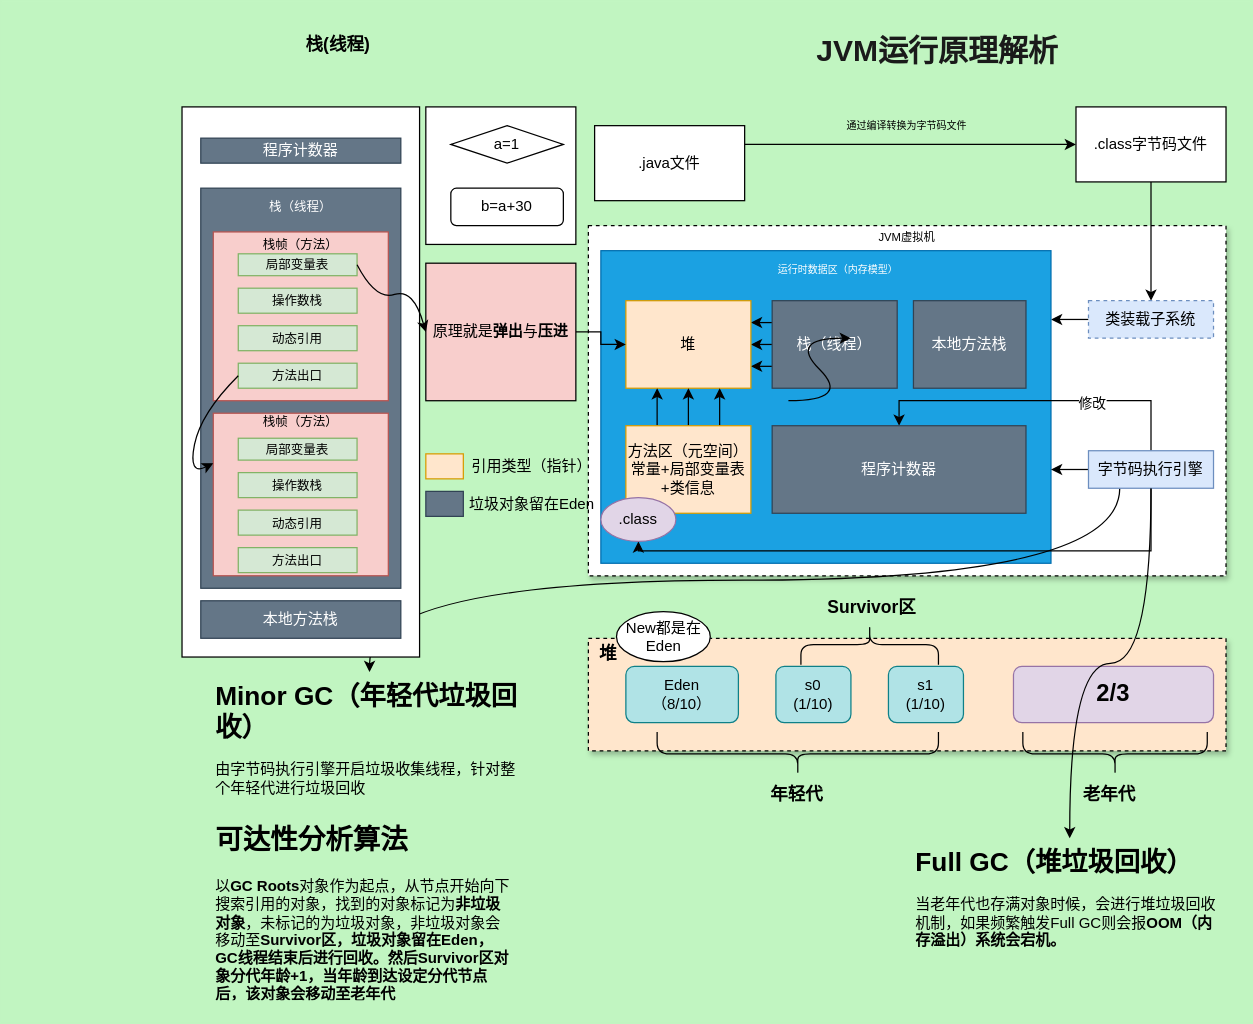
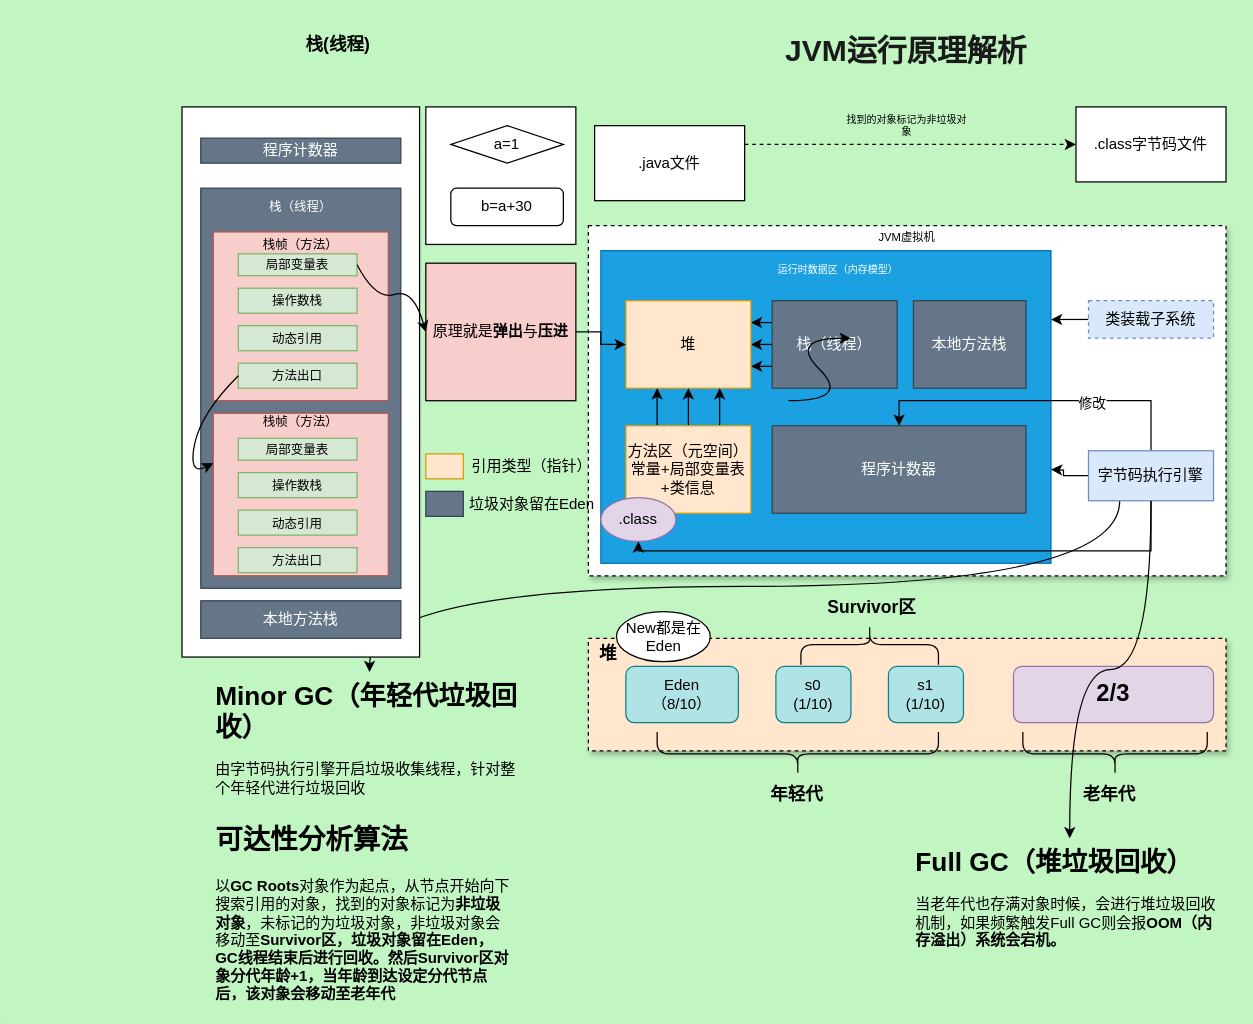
(938, 57) -> (906, 57)
(907, 126) -> (907, 126)
(907, 144) -> (907, 144)
(1151, 237) -> none
(1151, 469) -> (1151, 476)
